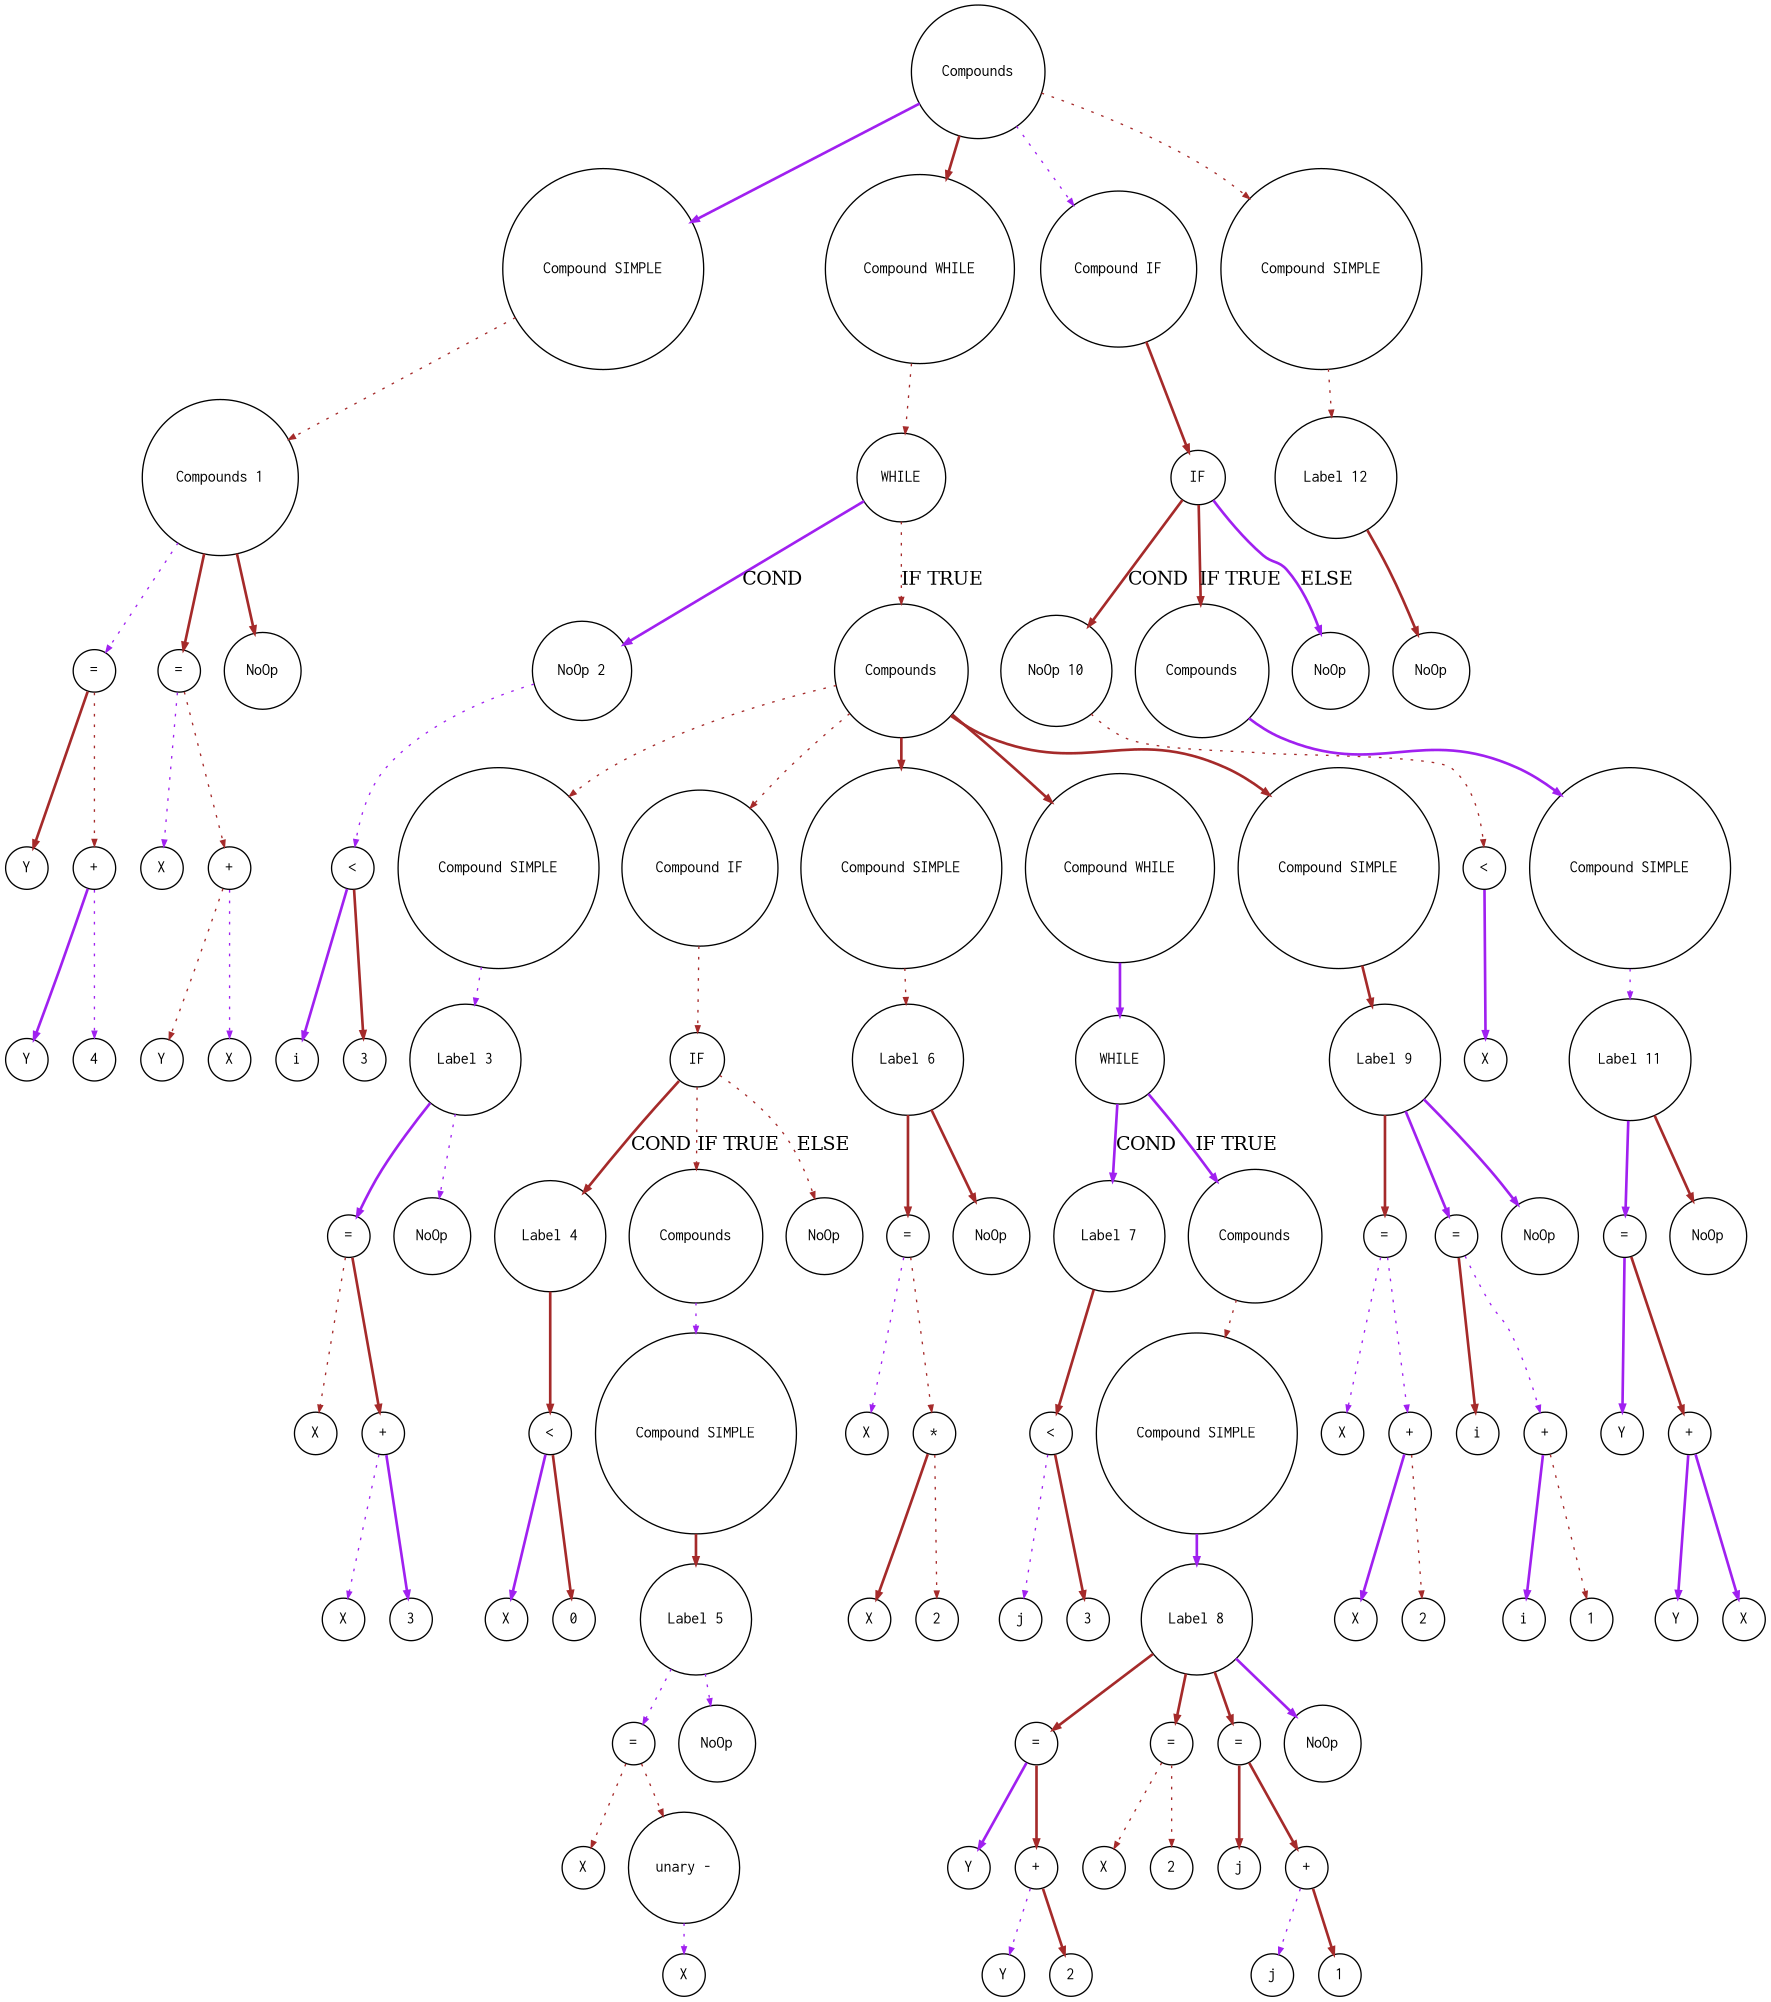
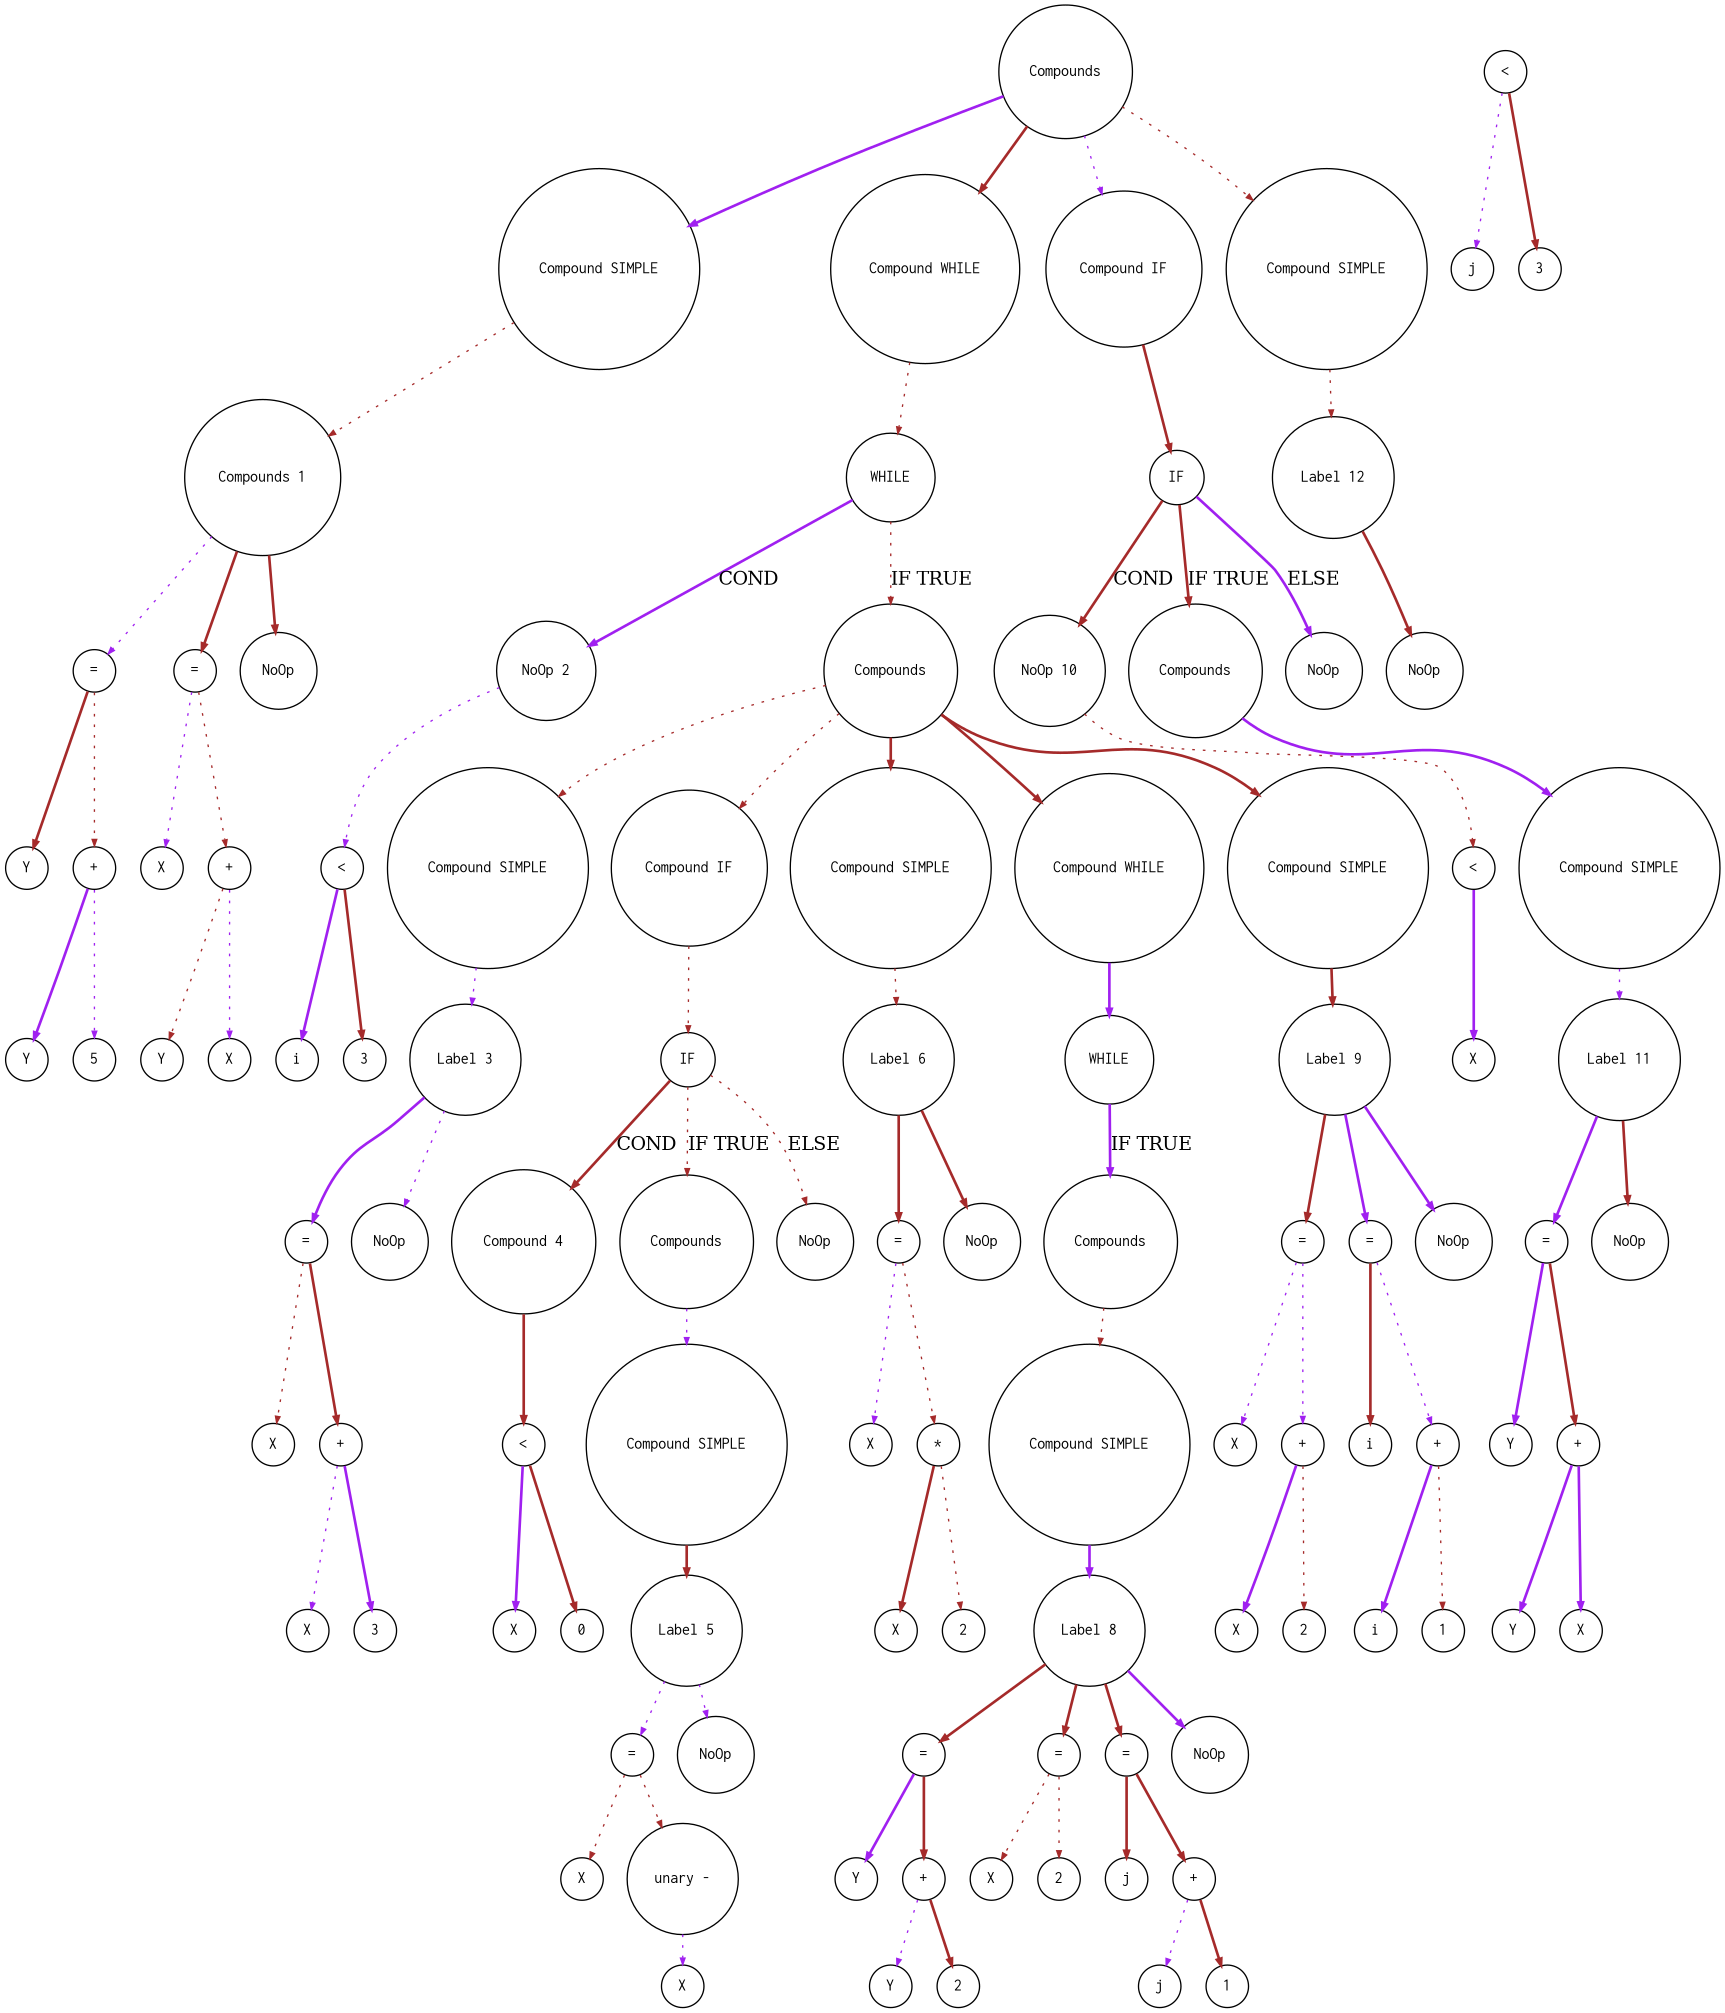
(94, 1060) -> (94, 1060)
(550, 1236) -> (524, 1242)
(1109, 1236) -> none
